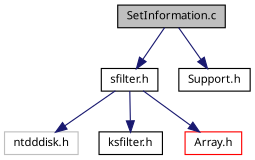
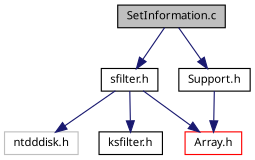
none -> (214, 106)
